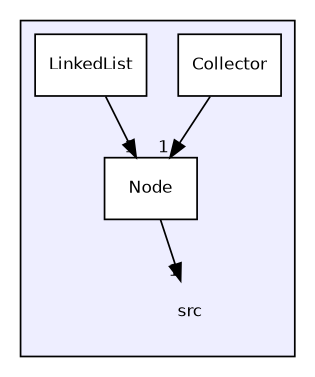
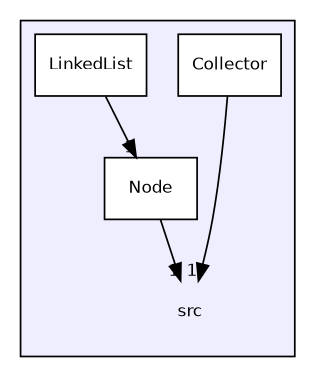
(195, 120) -> (218, 181)
